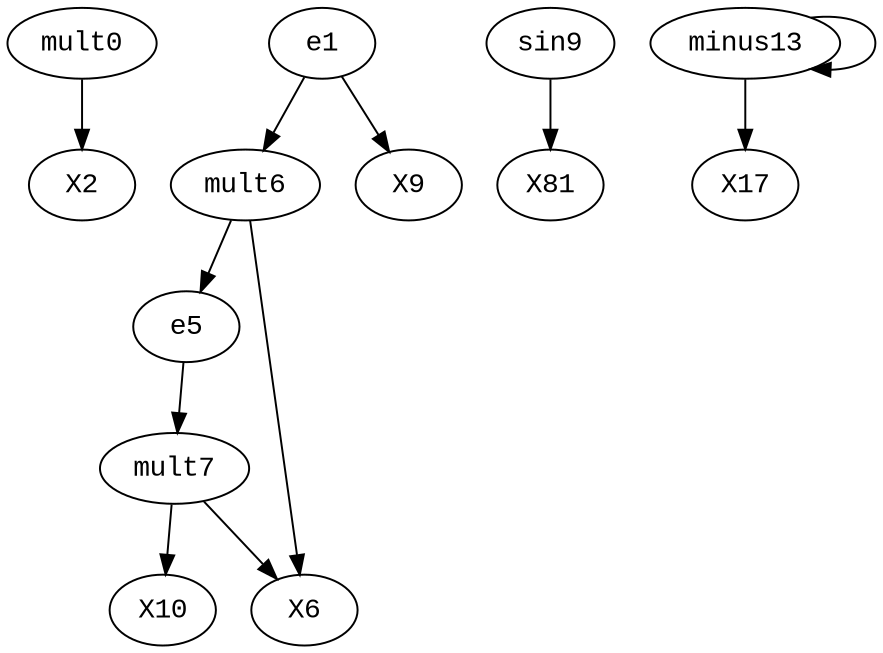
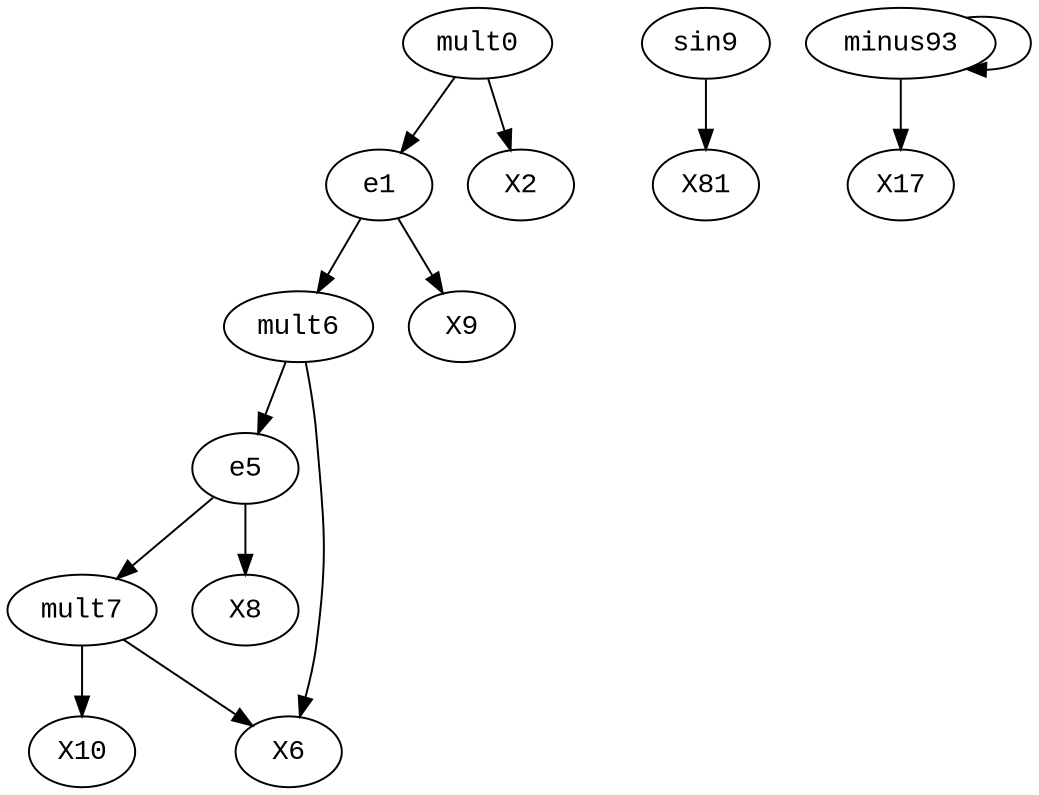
(745, 43) -> (901, 43)
none -> (434, 107)
none -> (245, 610)
